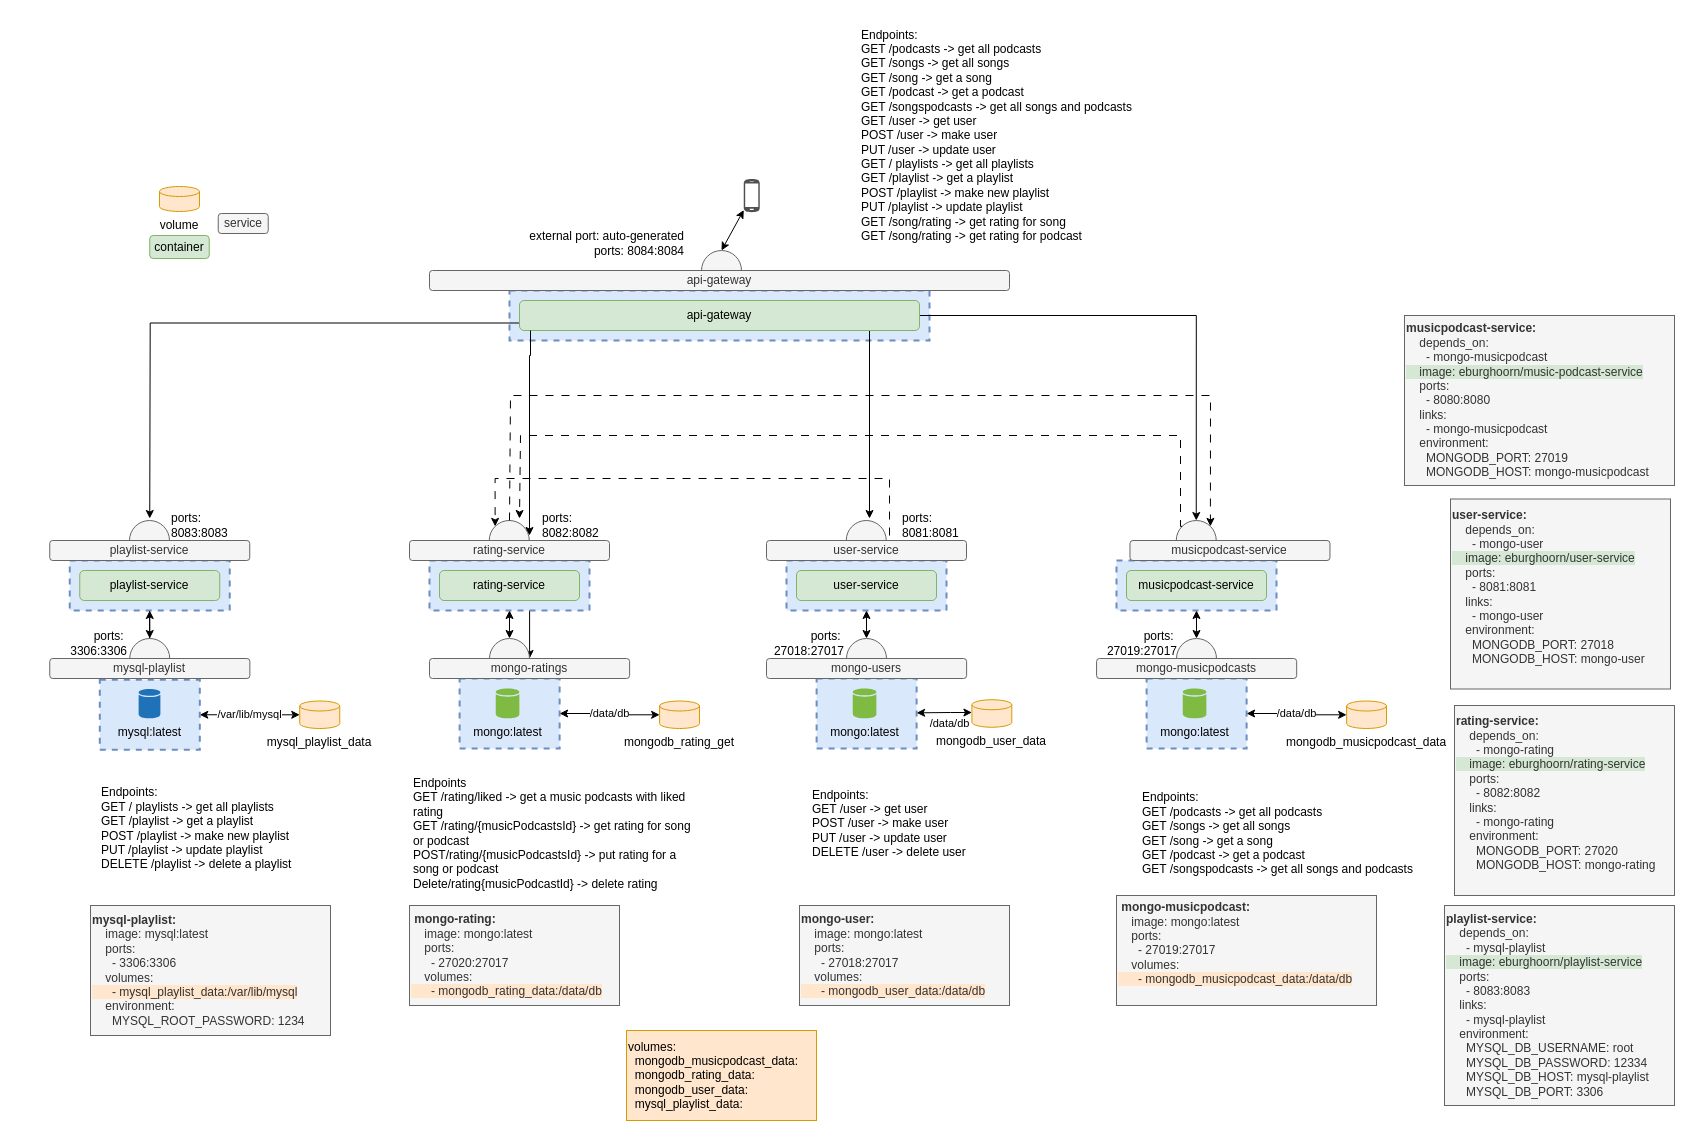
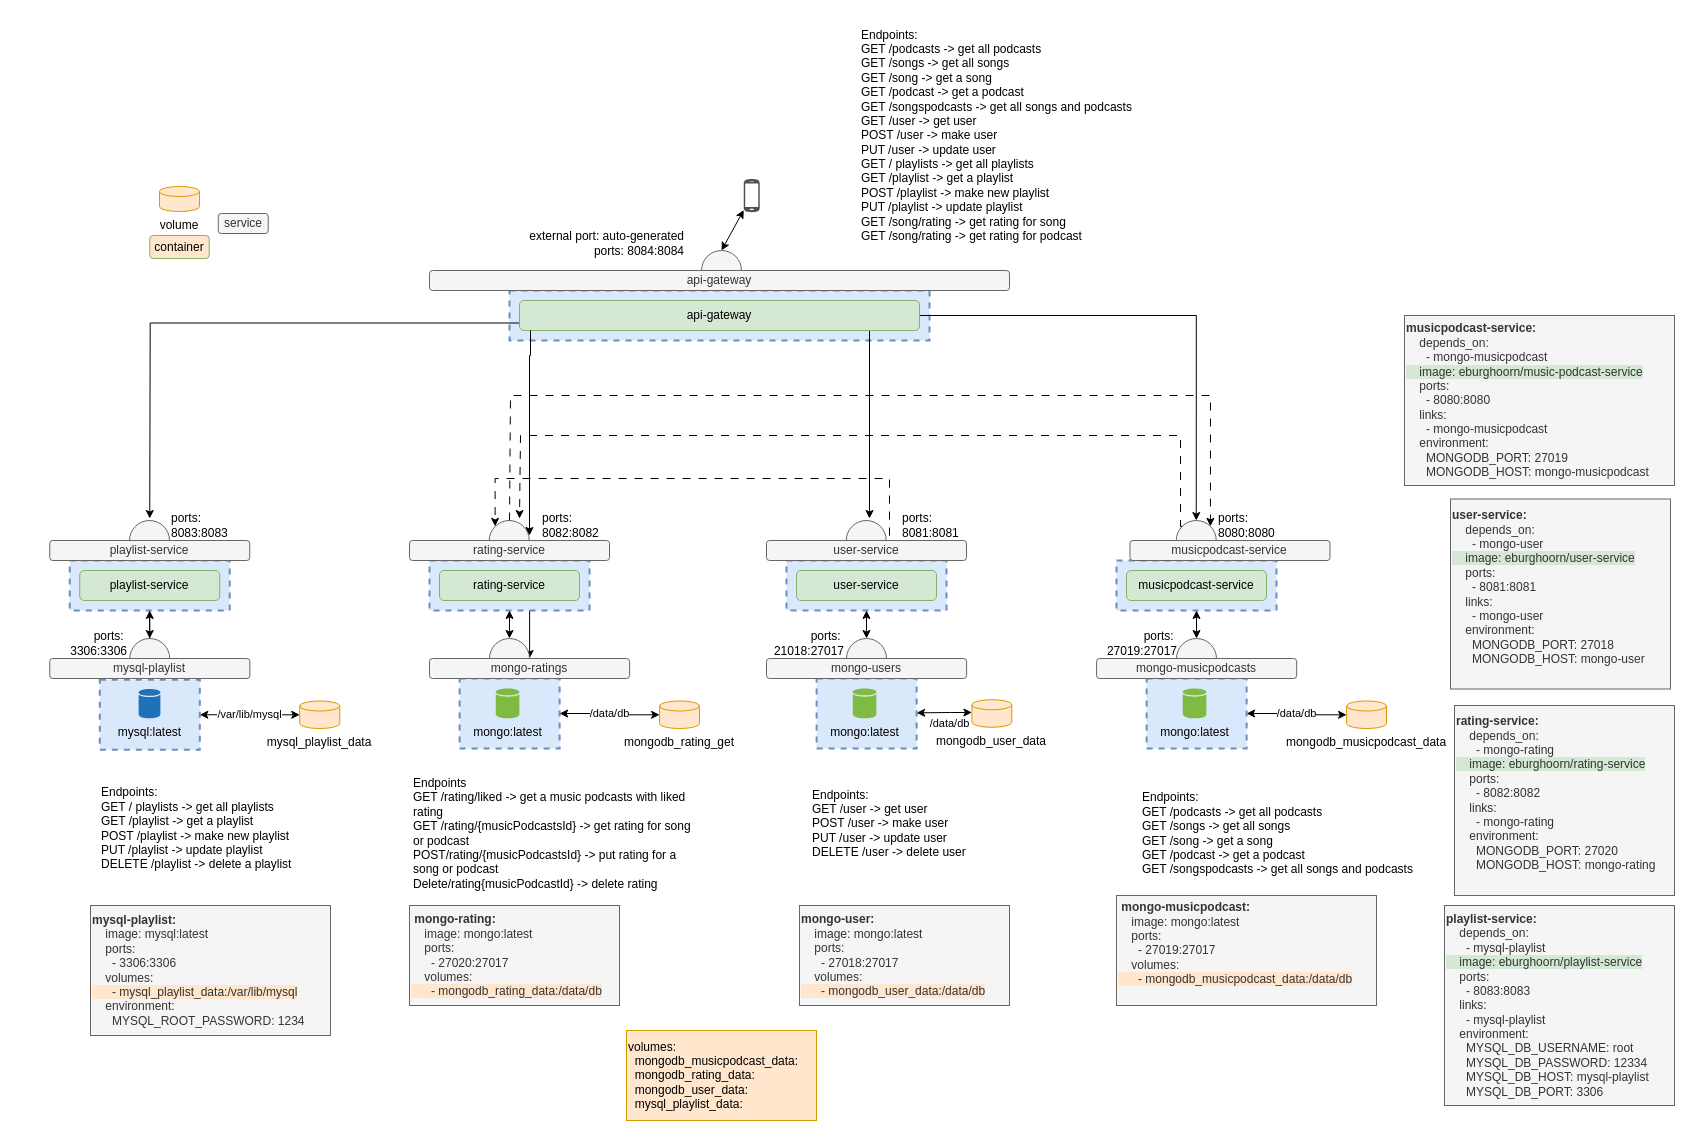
(179, 247) -> (179, 247)
none -> (1271, 526)
(809, 644) -> (809, 644)
